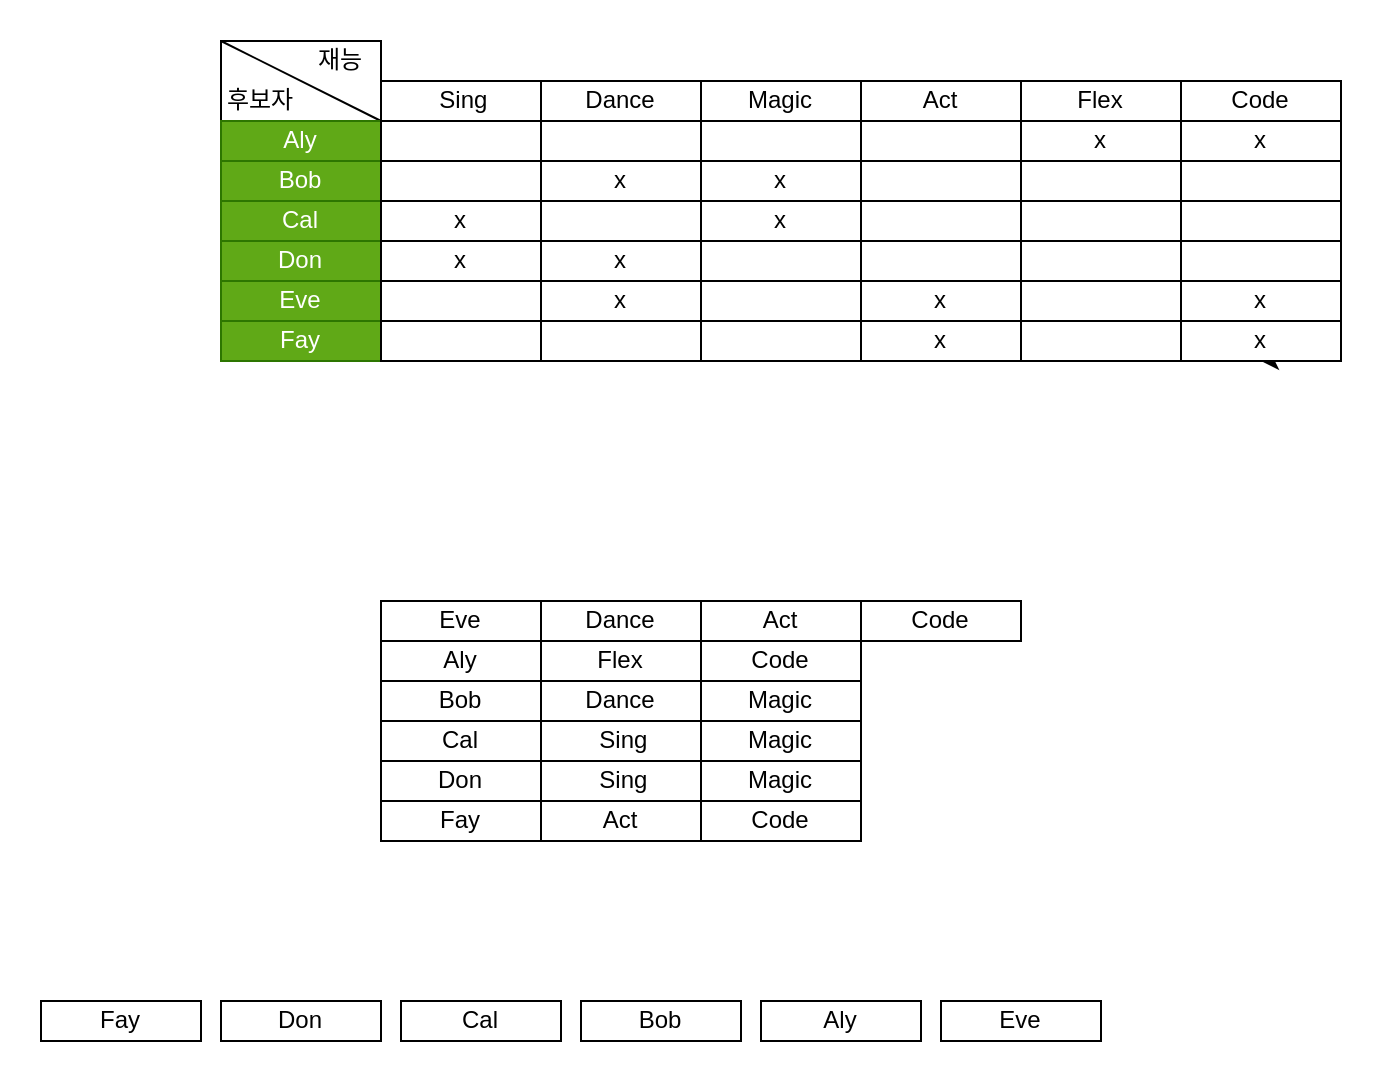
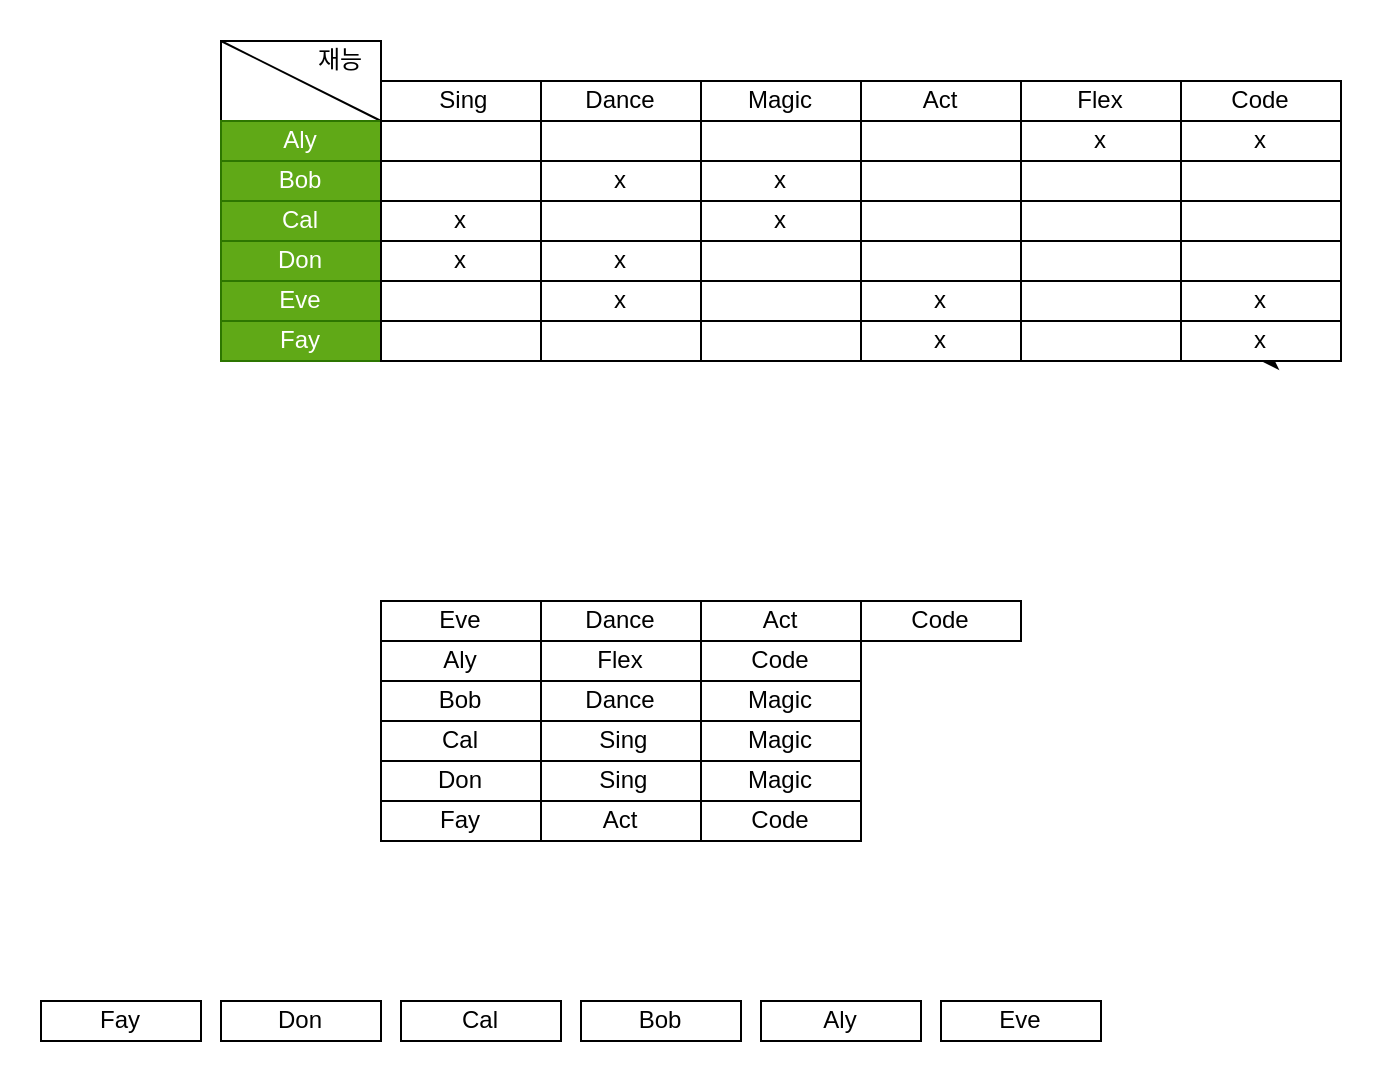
(261, 101) -> none
